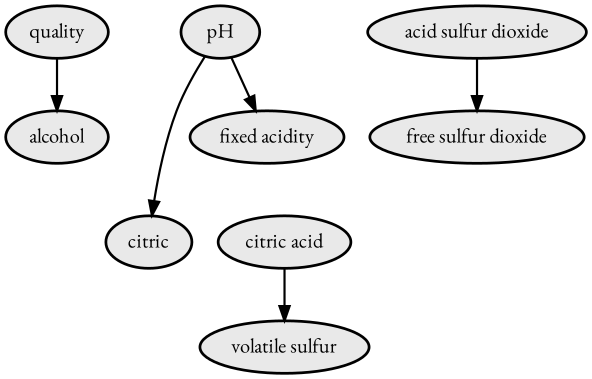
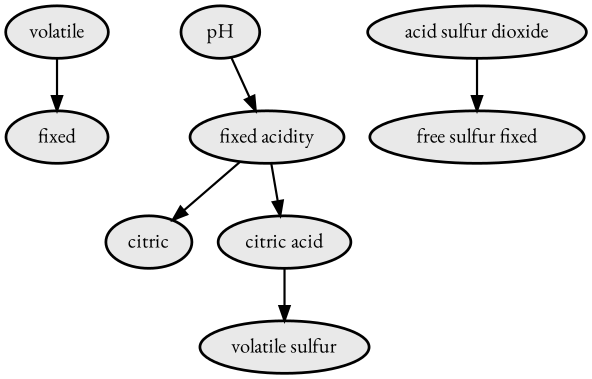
(57, 32) -> (57, 32)
(171, 126) -> (212, 186)
(57, 137) -> (57, 137)
(477, 137) -> (477, 137)
none -> (275, 182)
